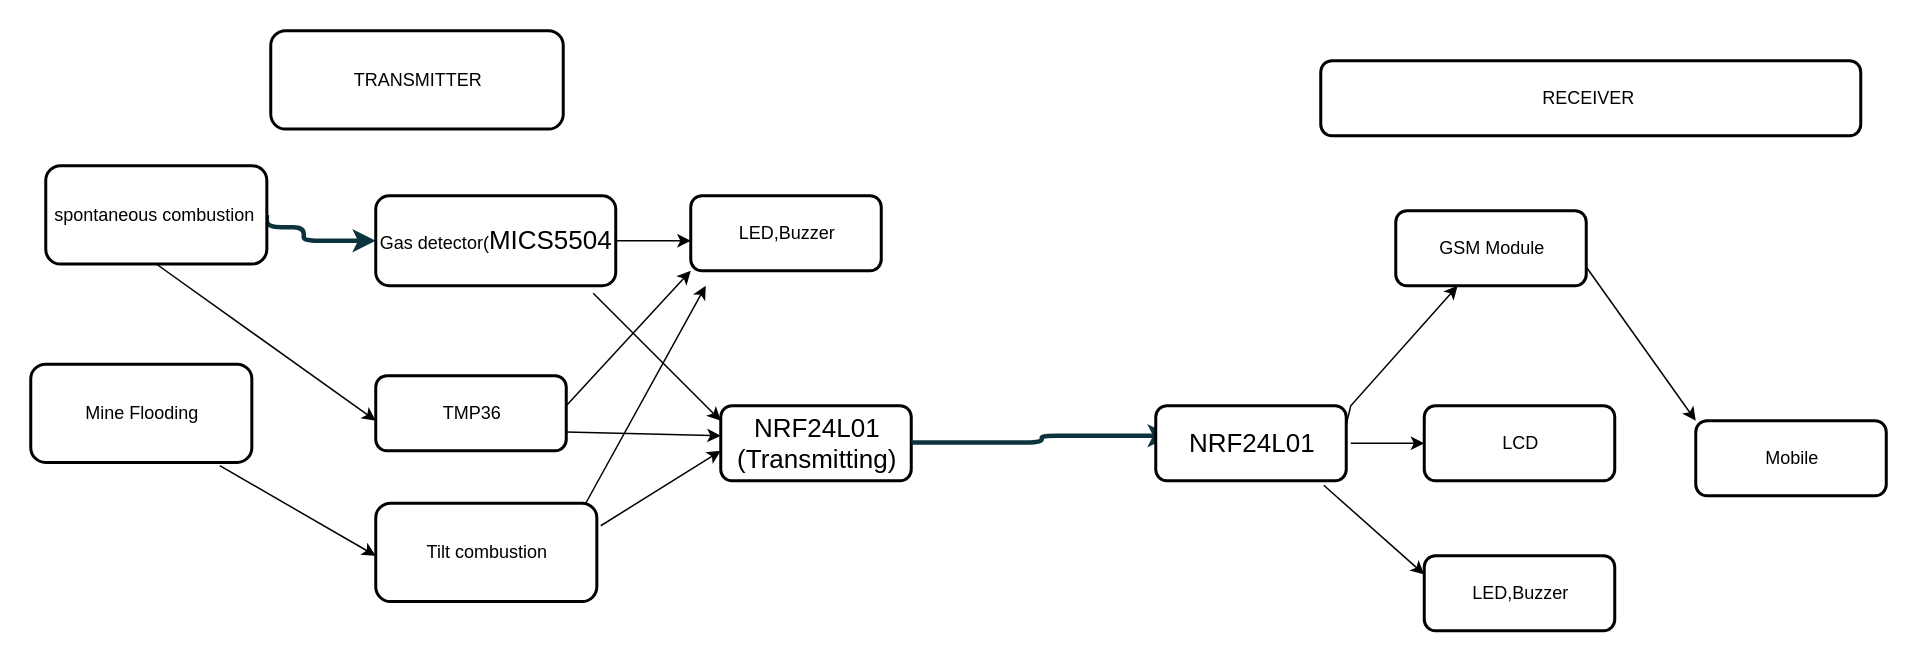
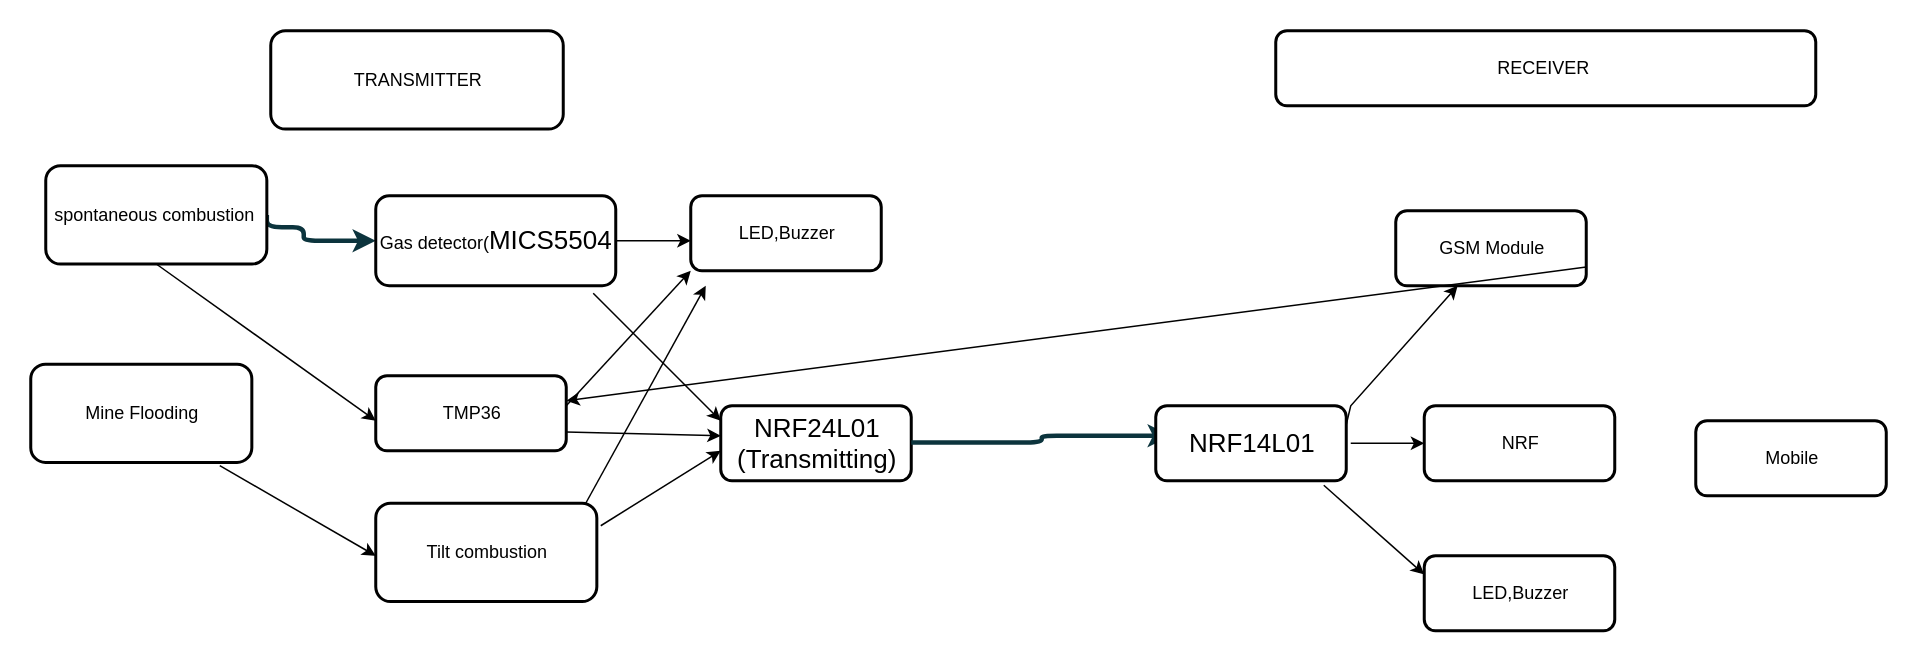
(1591, 98) -> (1546, 68)
(1638, 340) -> (1006, 343)
(1253, 443) -> (1253, 443)
(1521, 443) -> (1521, 443)
